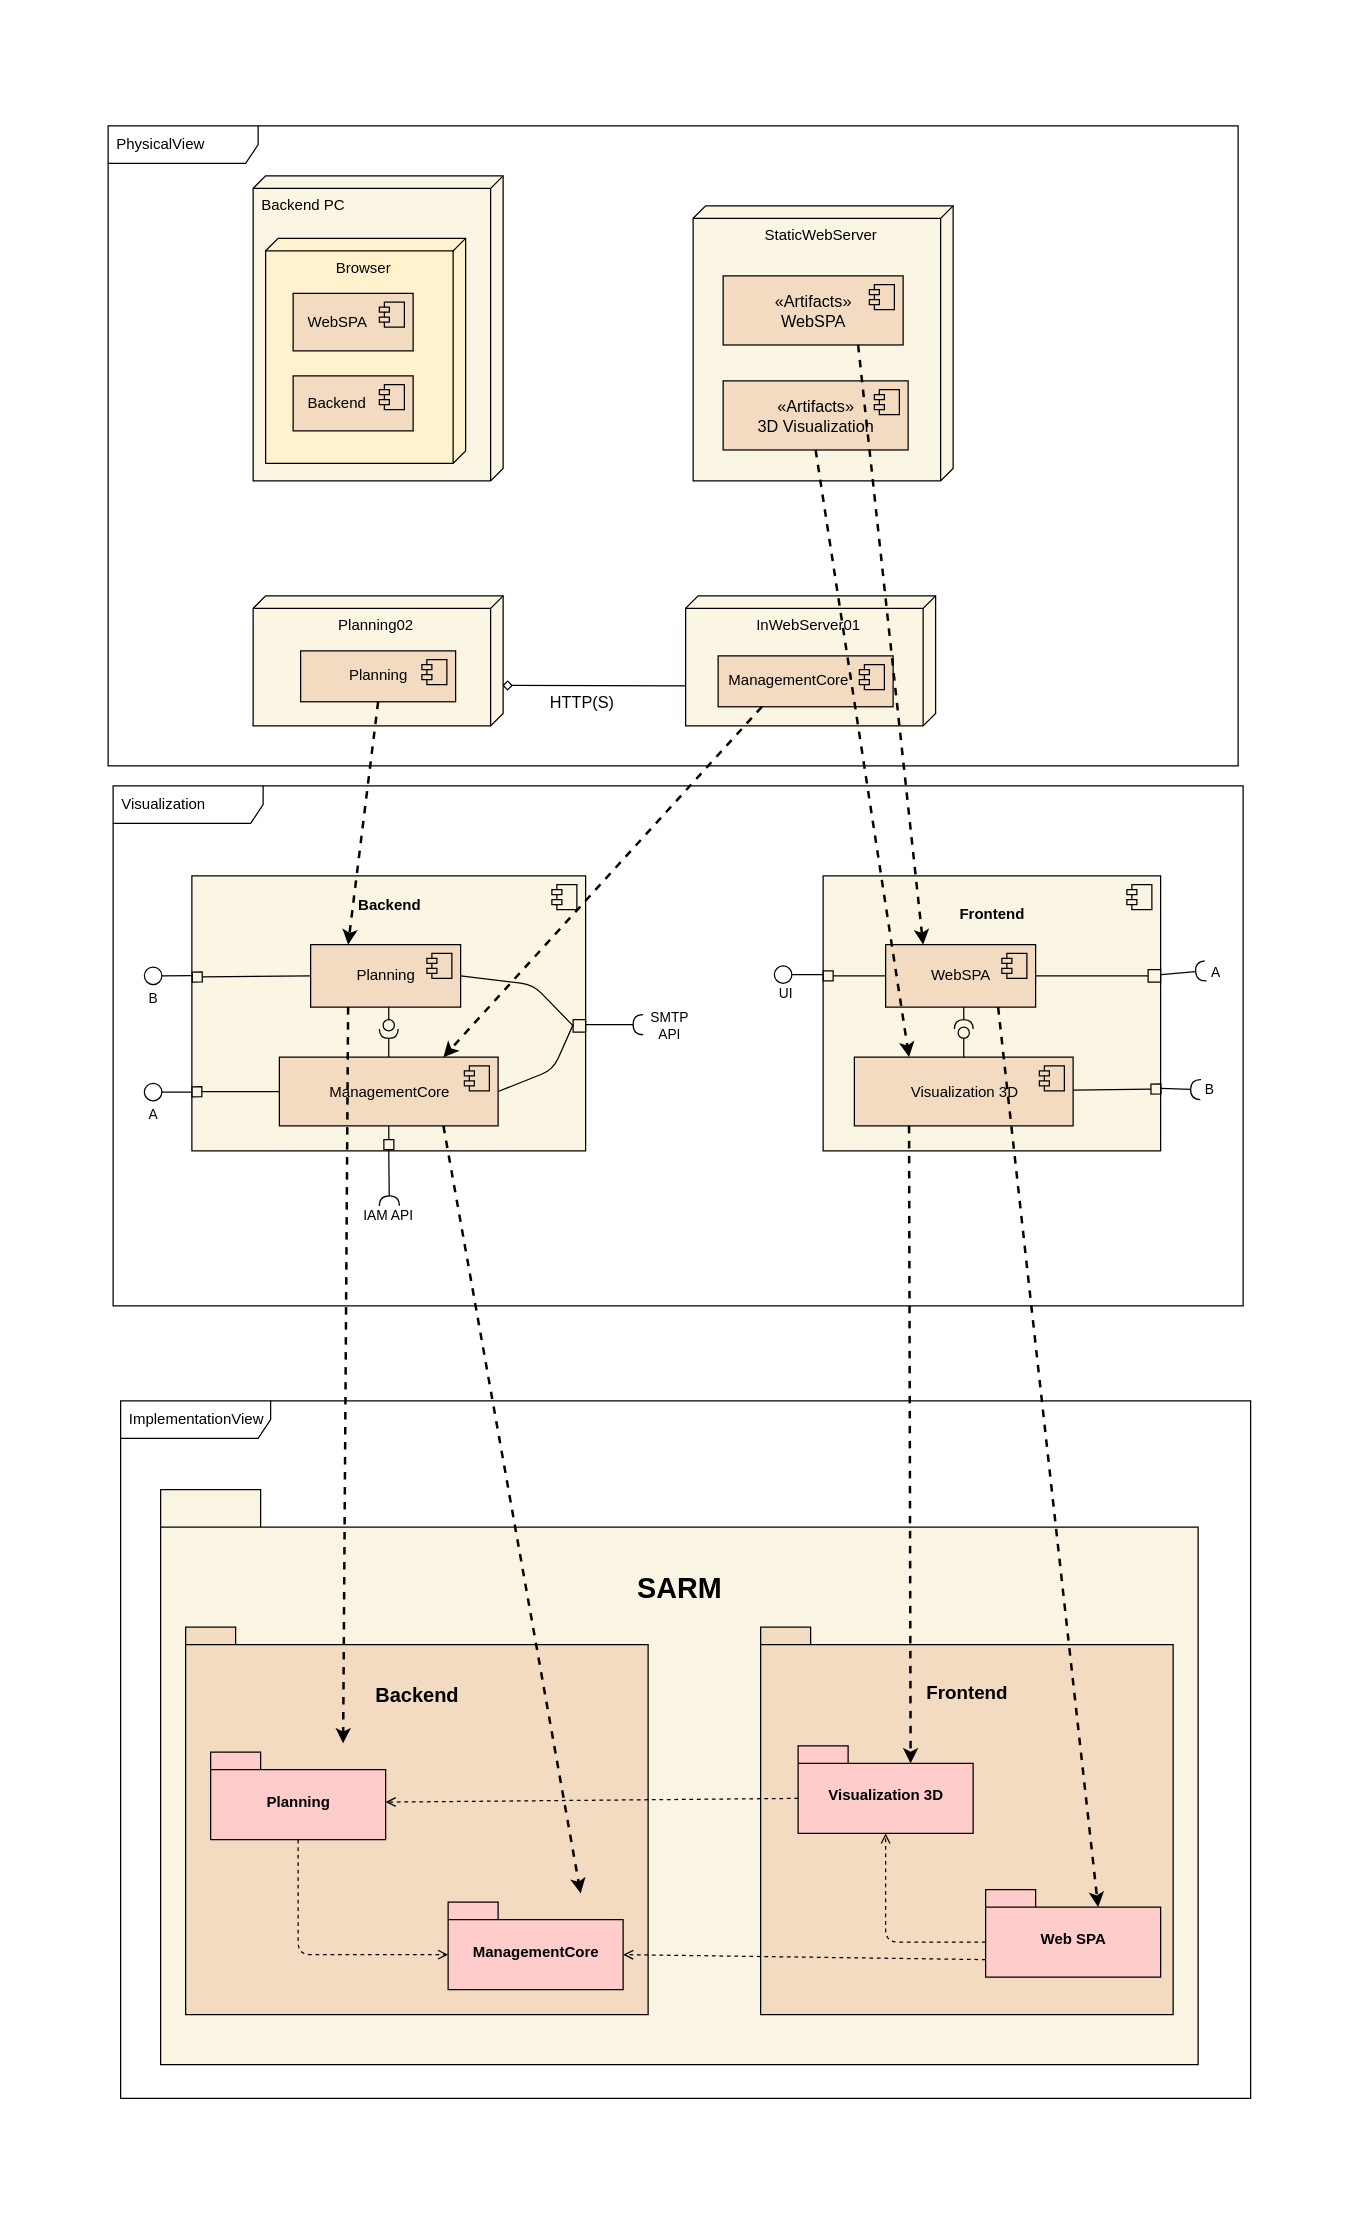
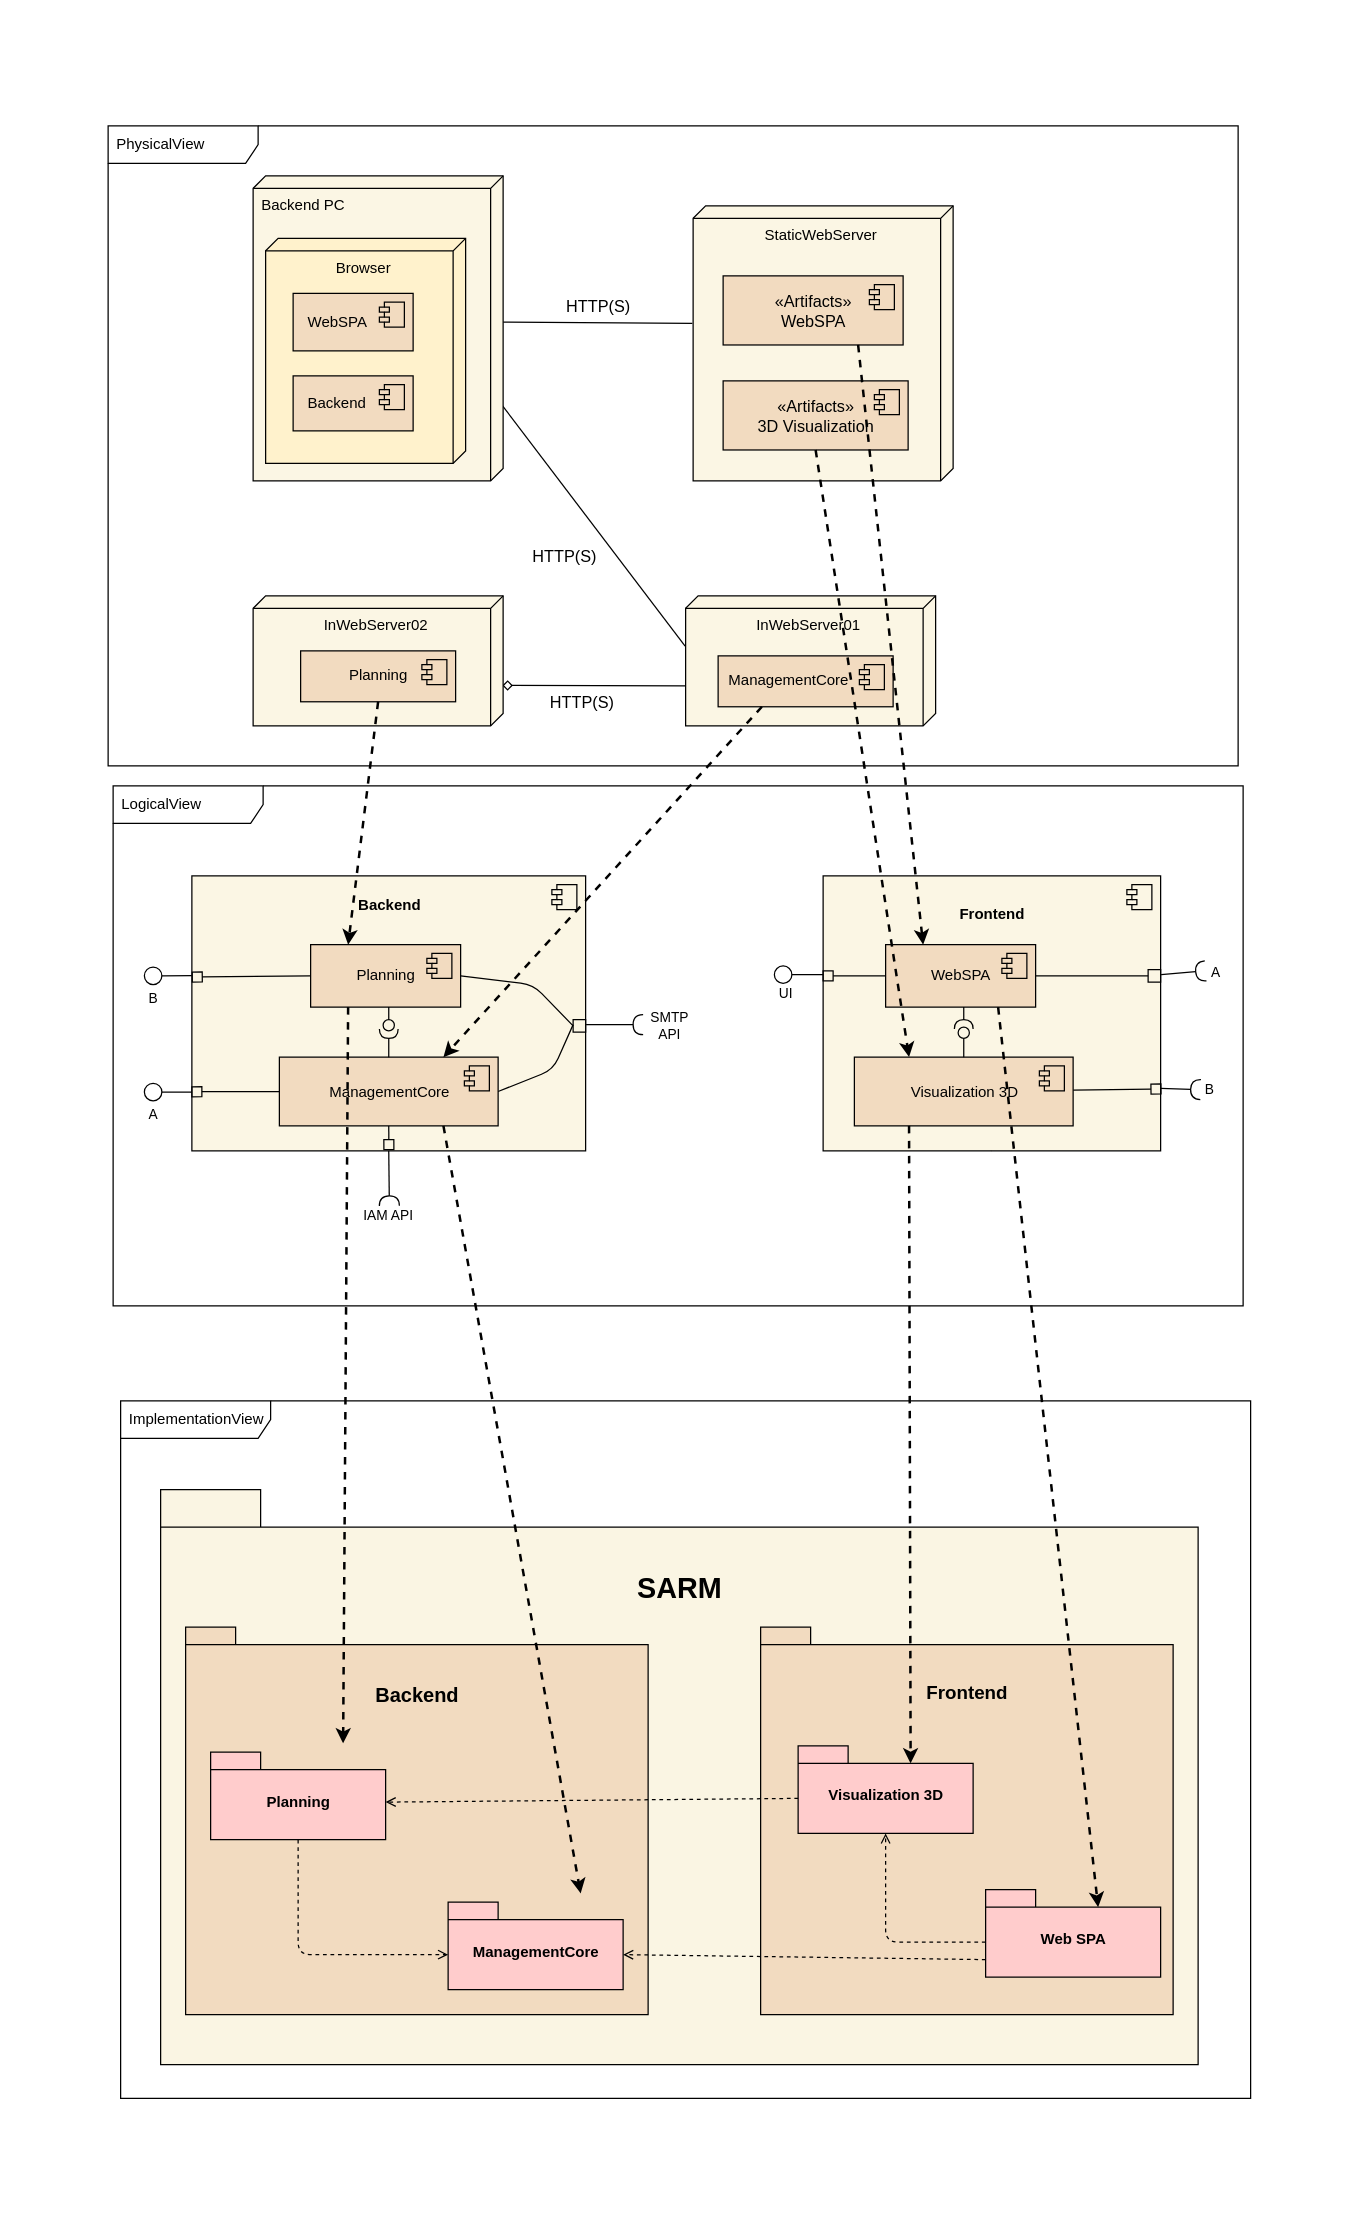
none -> (597, 322)
none -> (594, 526)
(376, 626) -> (376, 626)
(169, 804) -> (162, 804)
